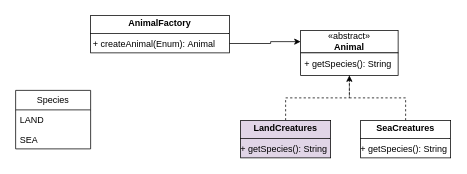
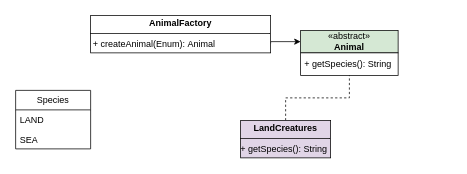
(160, 34) -> (180, 34)
(349, 42) -> (349, 42)
(389, 98) -> none
(405, 139) -> none
